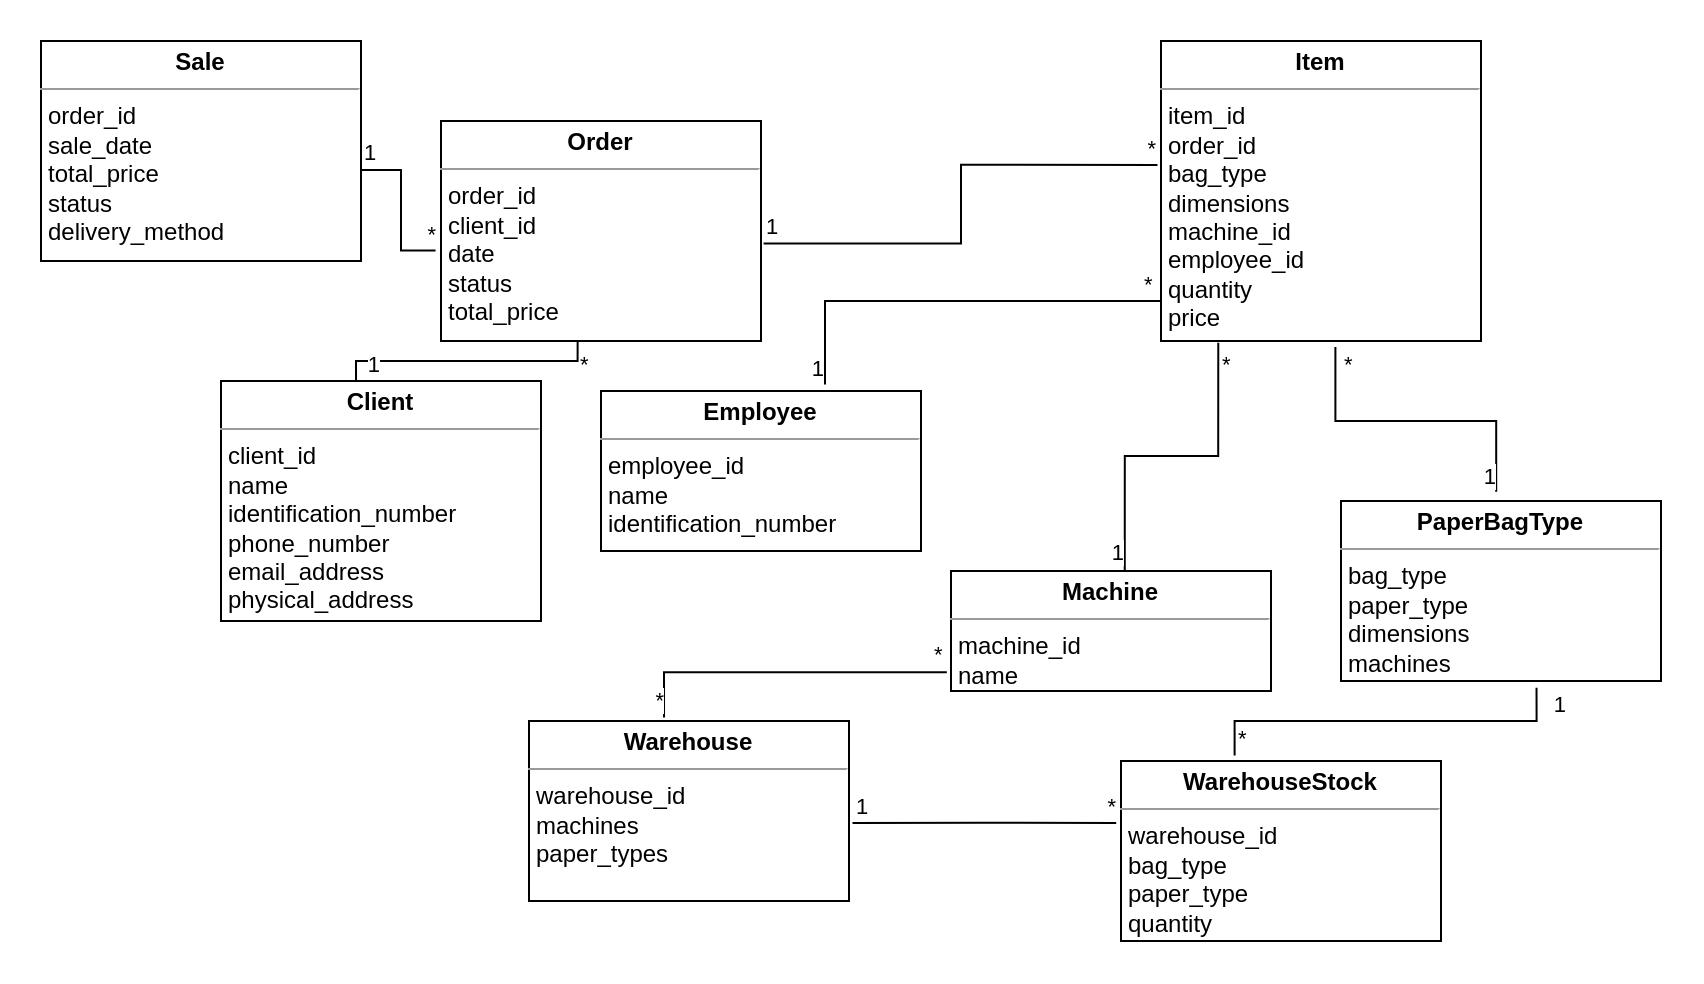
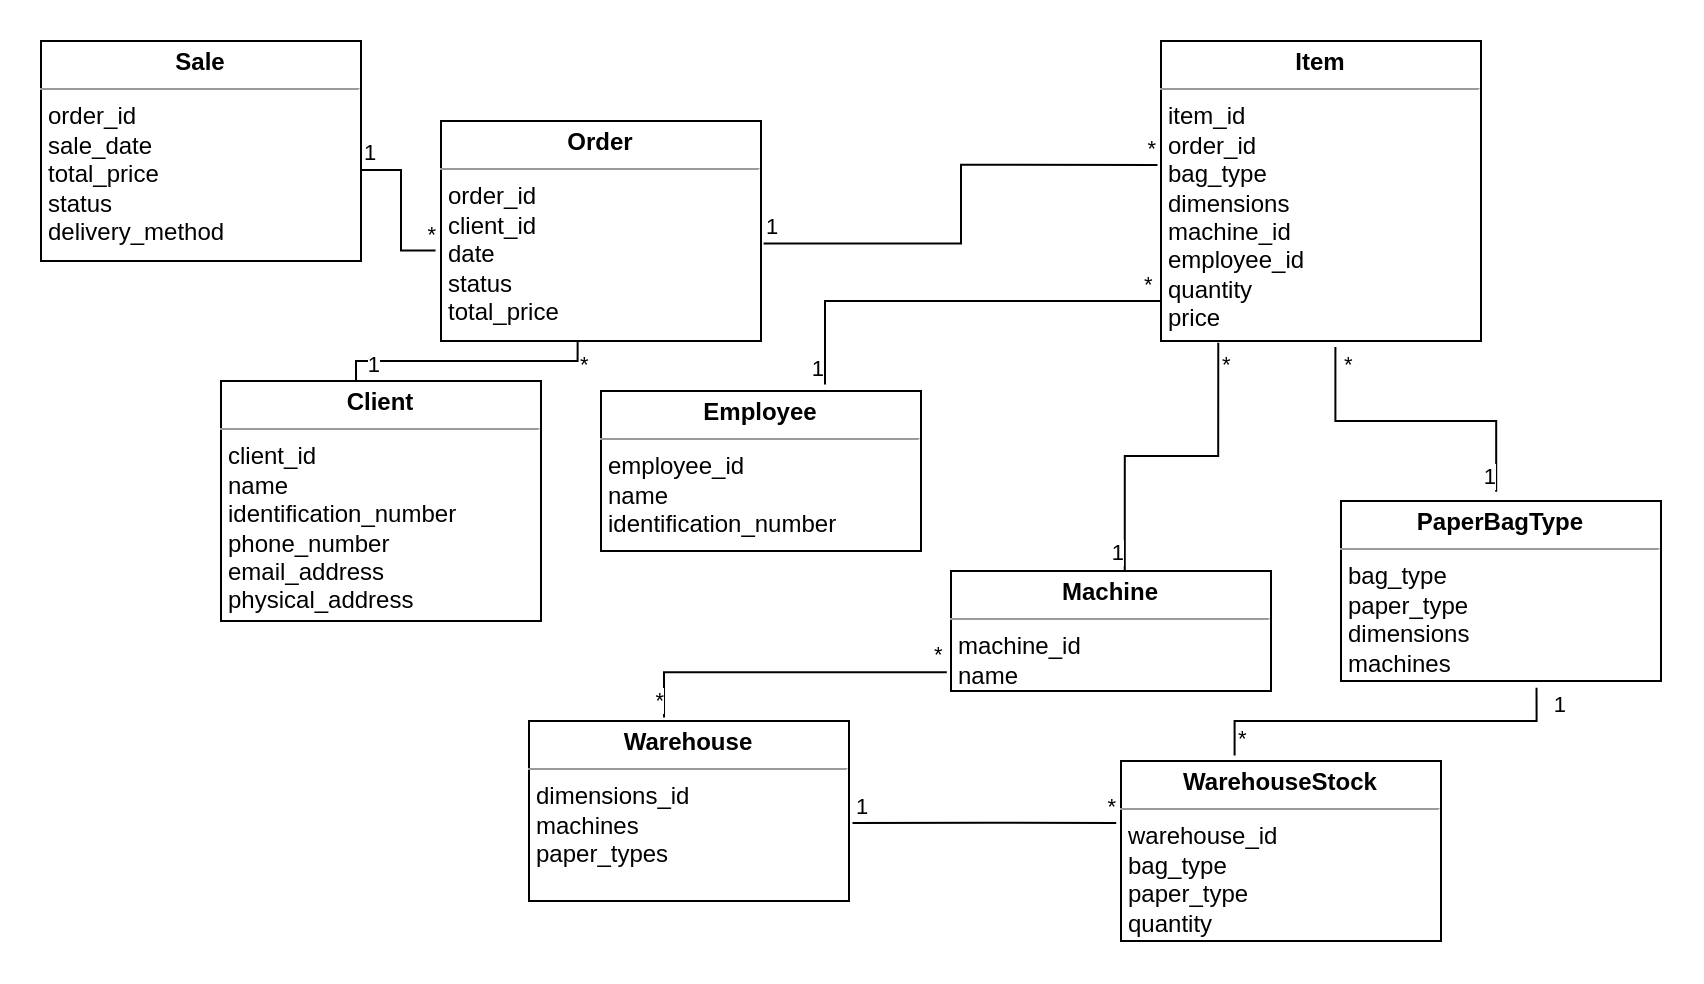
(607, 779) -> (607, 779)
